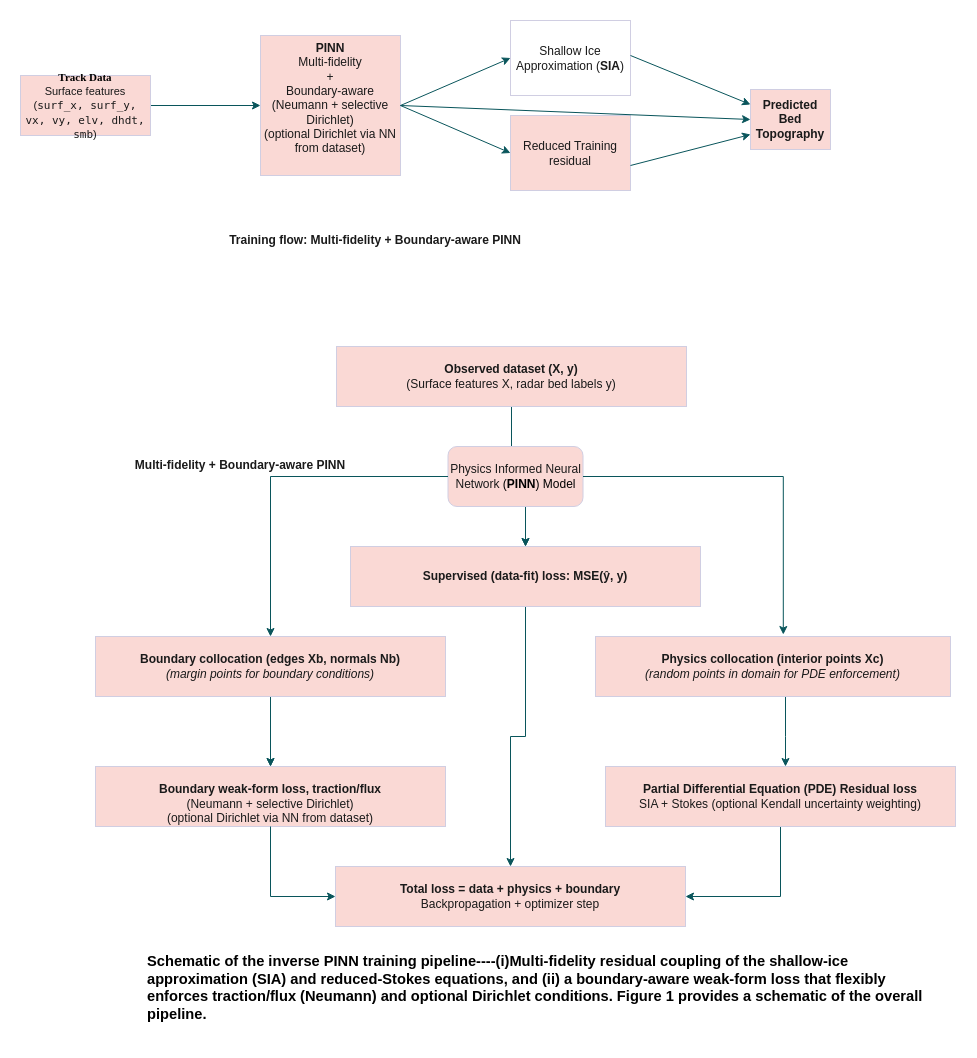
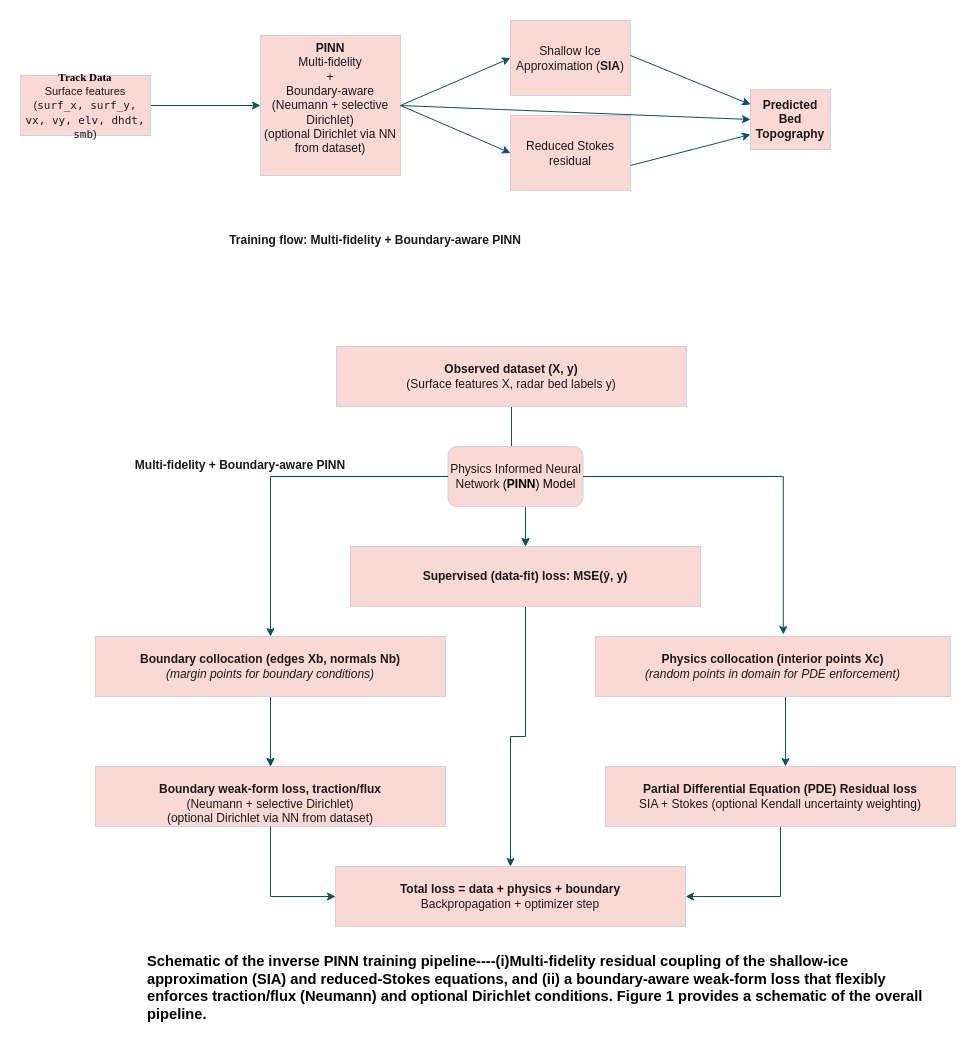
(571, 58) -> (571, 58)
(571, 154) -> (571, 154)
